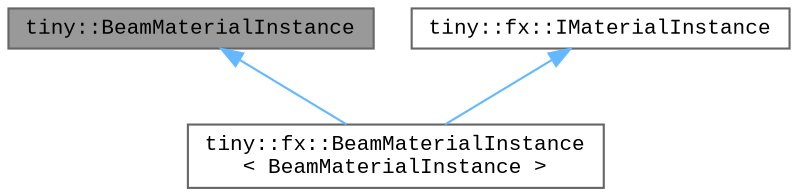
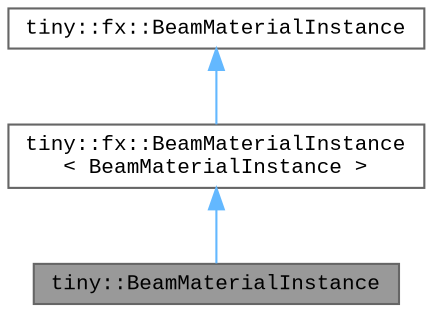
(601, 28) -> (216, 28)
(293, 92) -> (216, 236)
